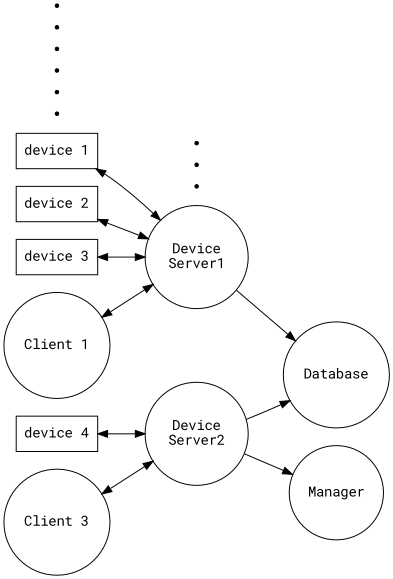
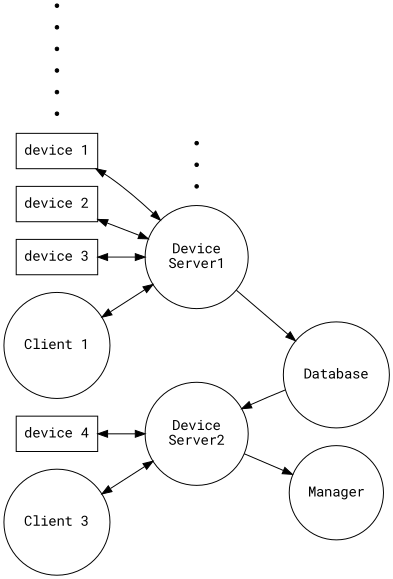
(264, 412) -> (268, 397)
